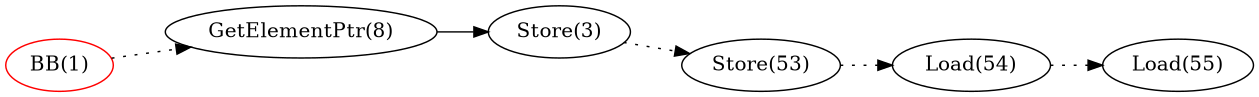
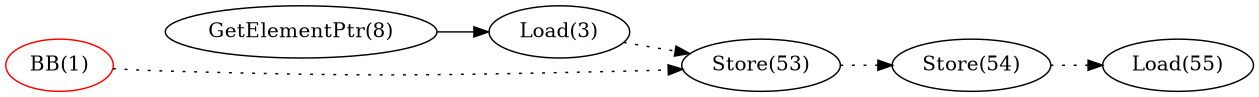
(559, 32) -> (559, 32)
(144, 54) -> (390, 75)
(971, 65) -> (971, 65)
